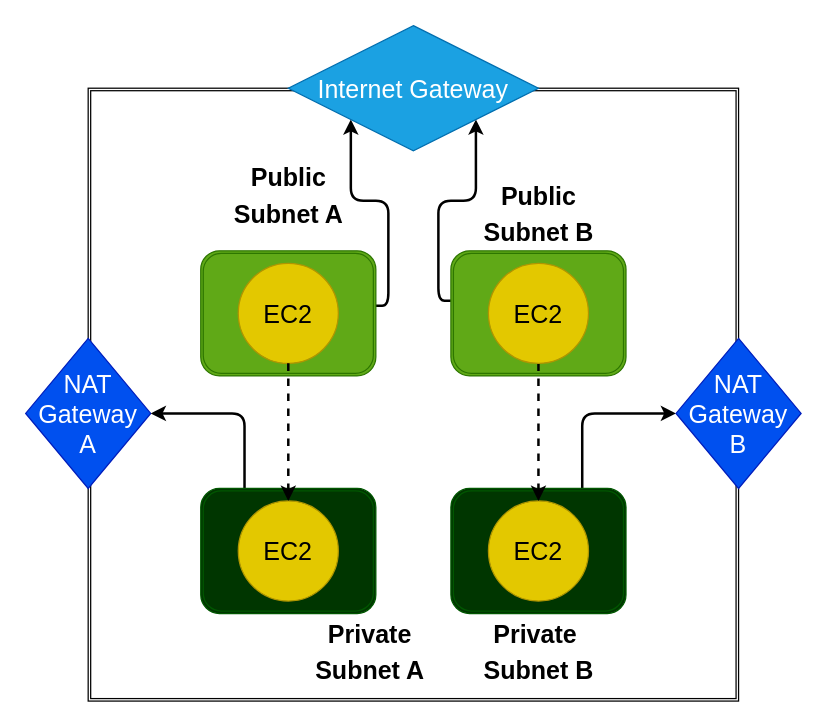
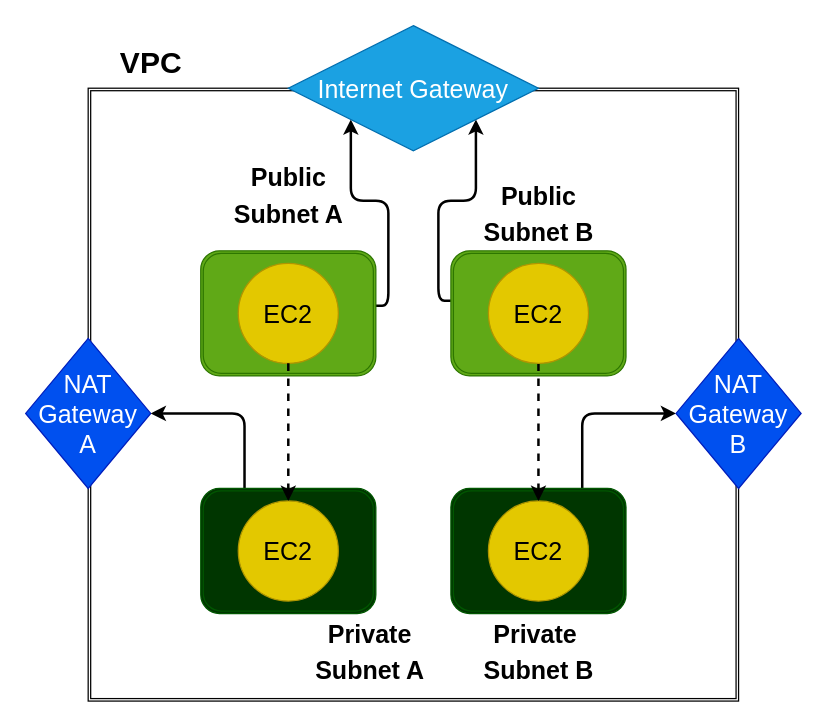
none -> (151, 63)
